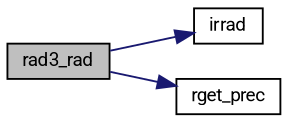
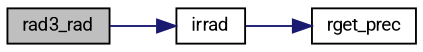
(134, 77) -> (269, 26)
